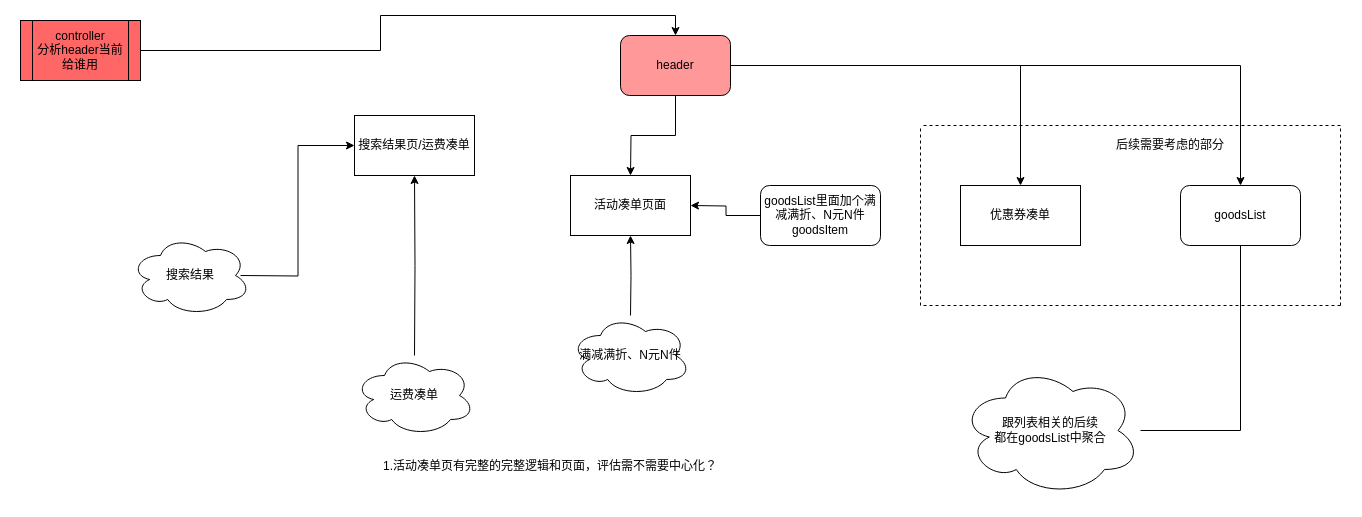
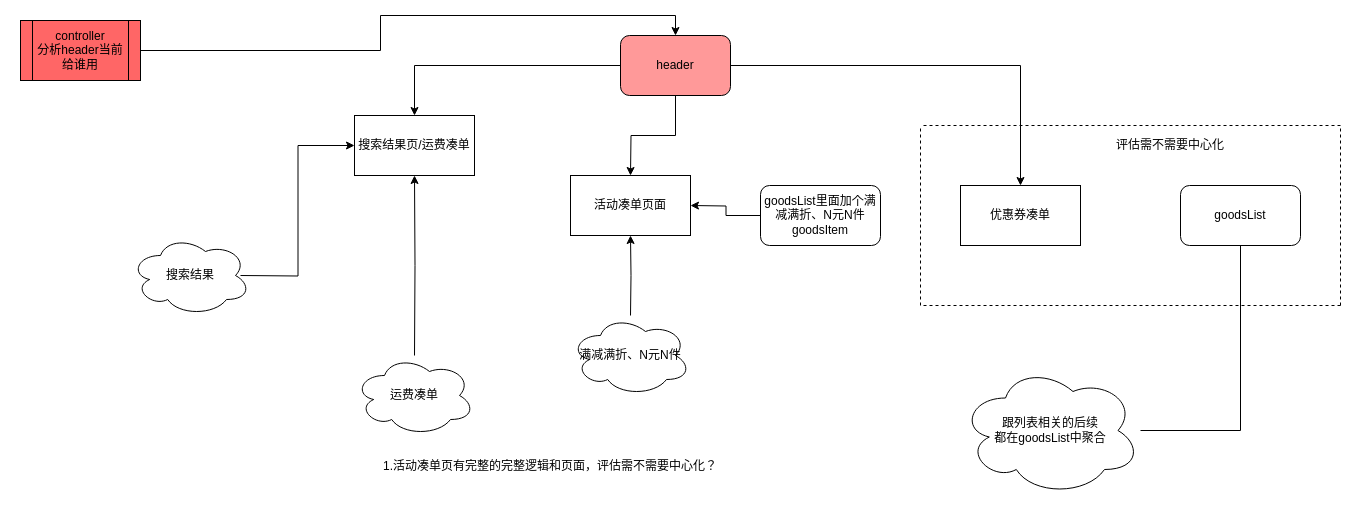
(1188, 66) -> (497, 66)
(1171, 146) -> (1171, 146)
